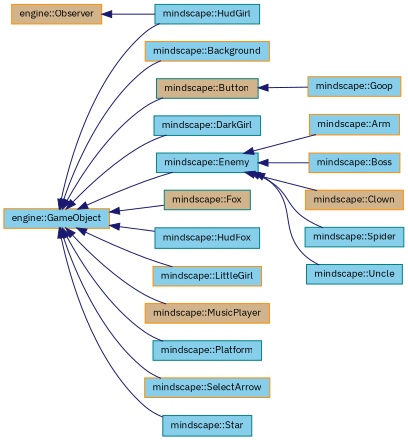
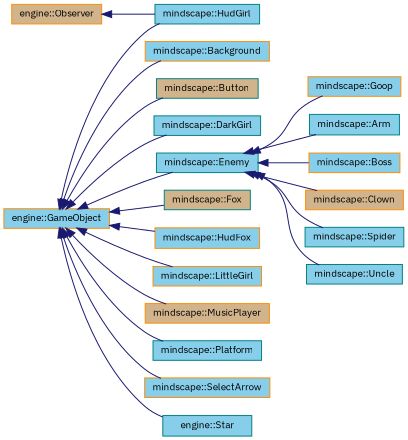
(288, 87) -> (290, 121)
(354, 125) -> (354, 125)
(207, 238) -> (207, 238)
(207, 426) -> (207, 426)
